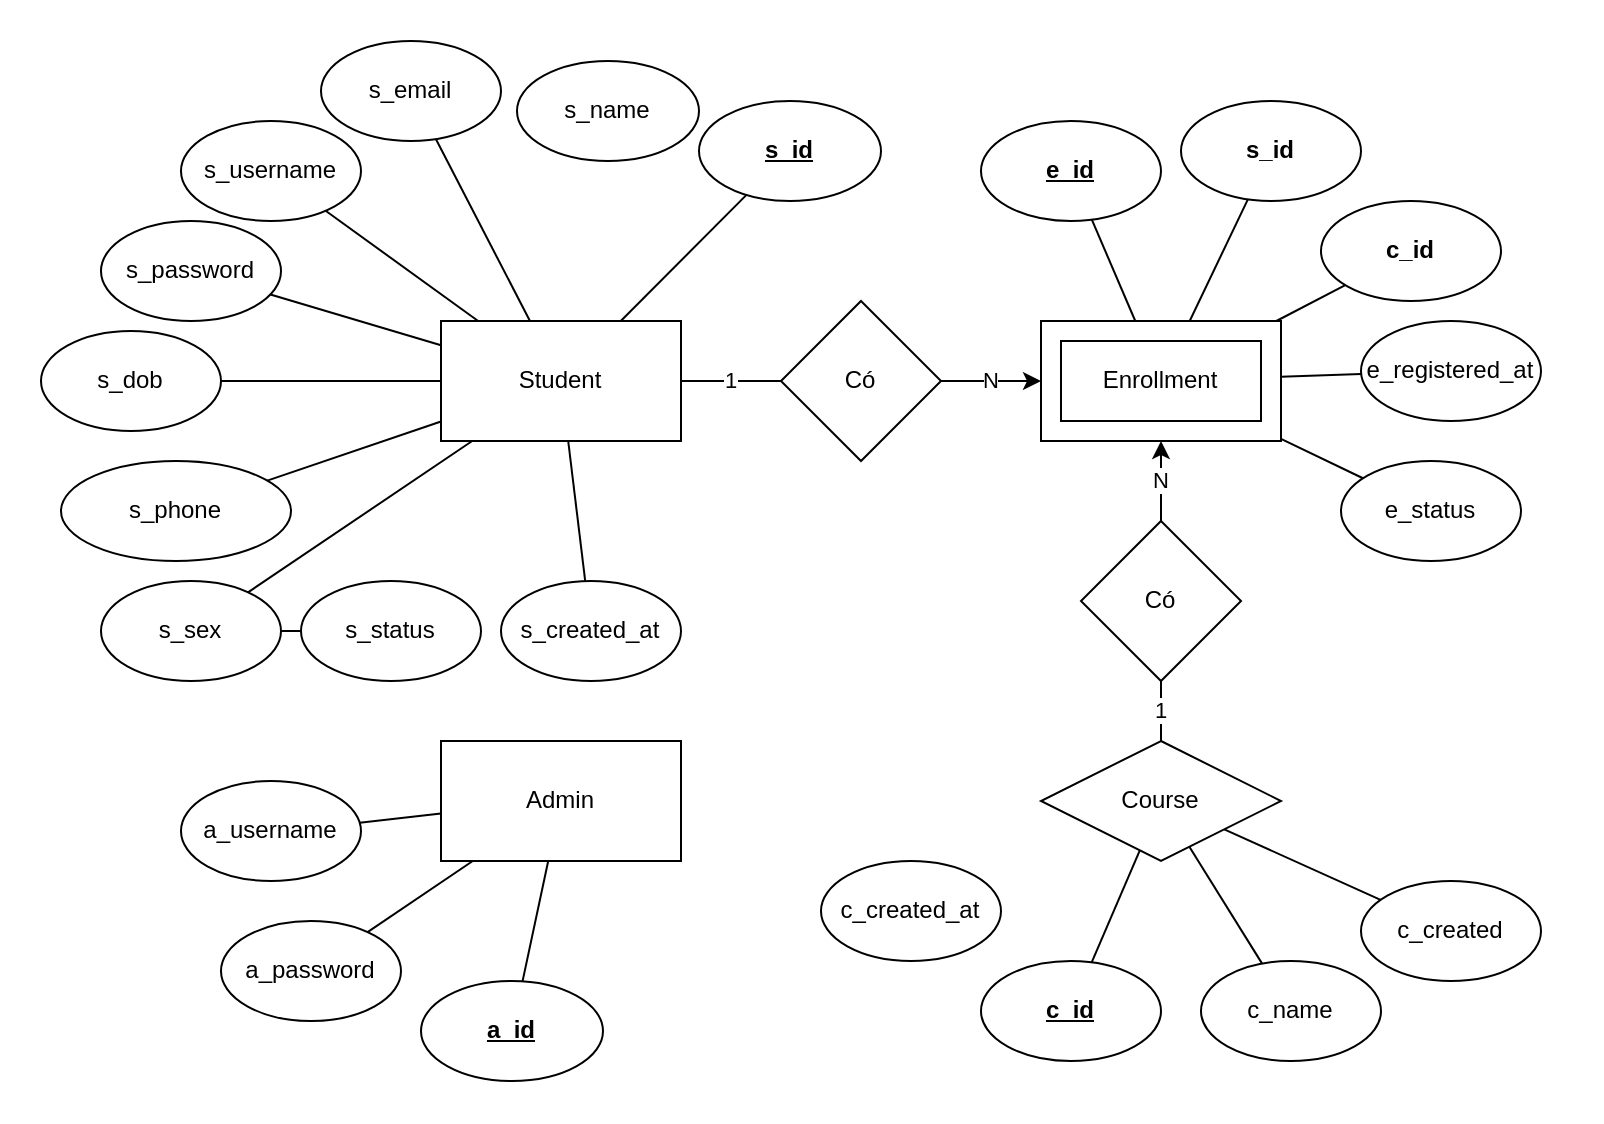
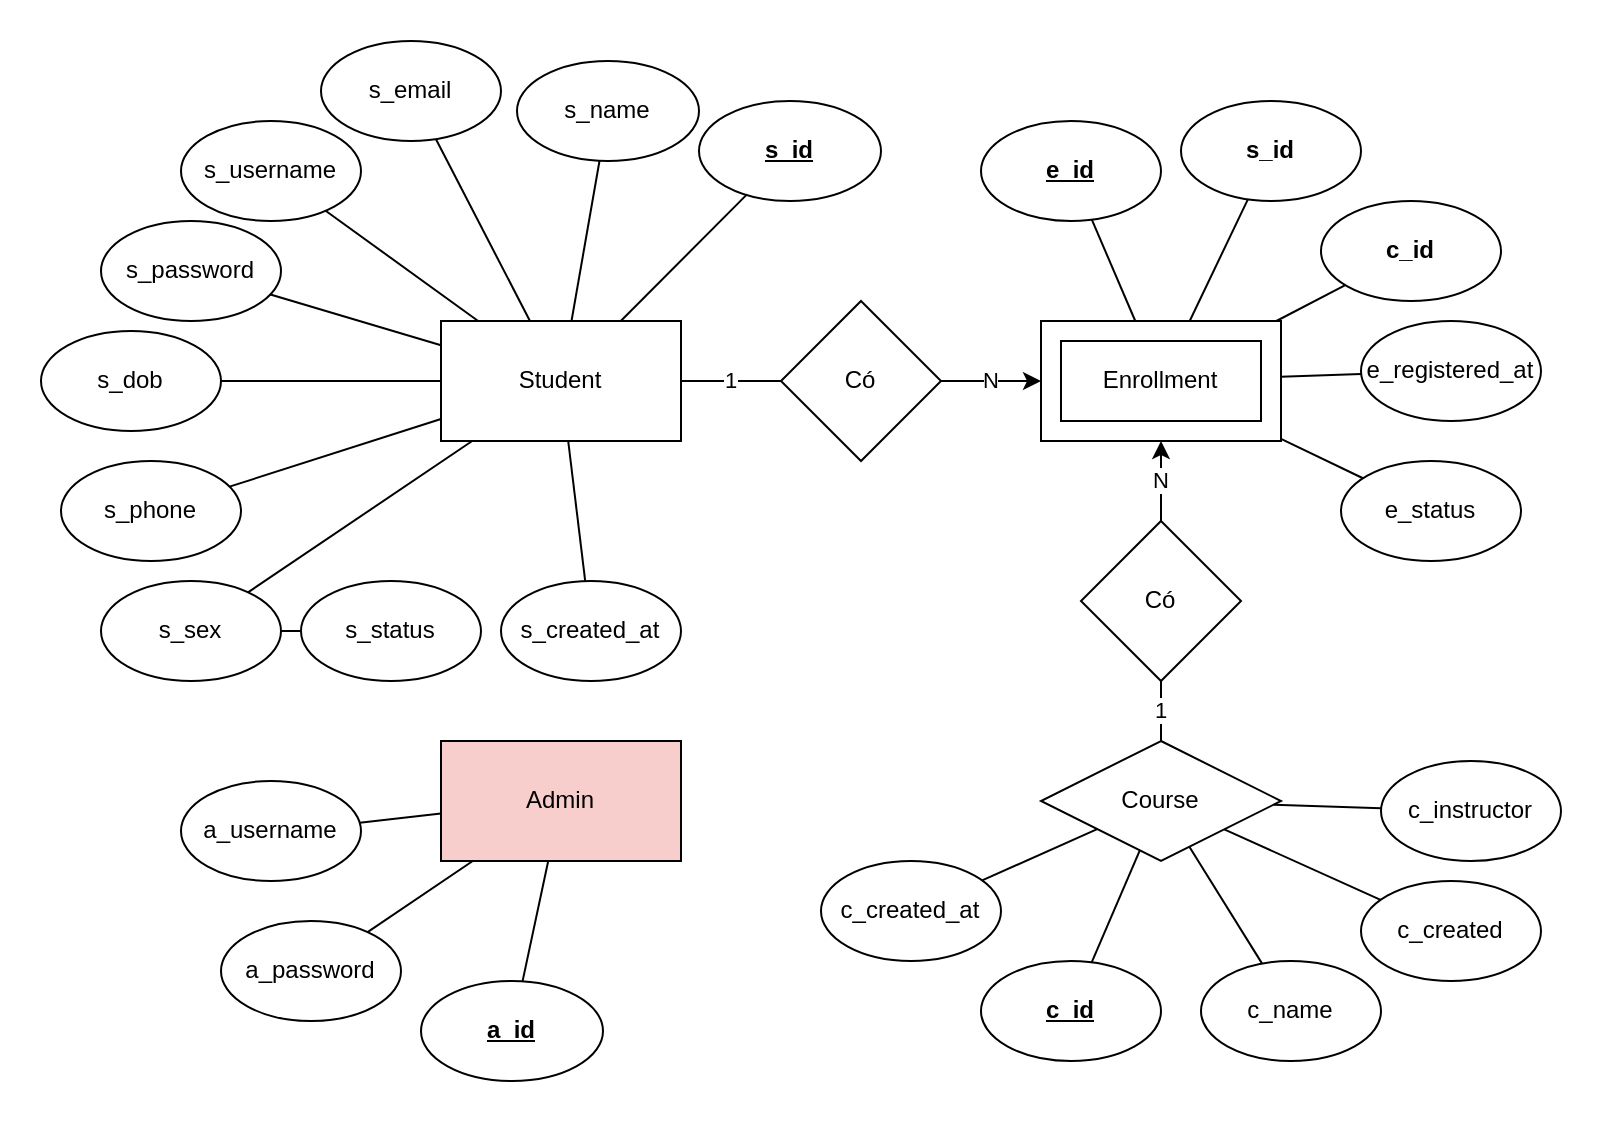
none -> (586, 241)
(176, 511) -> (151, 511)
(561, 801) -> (561, 801)
none -> (1328, 806)
none -> (1471, 811)
none -> (1039, 855)
